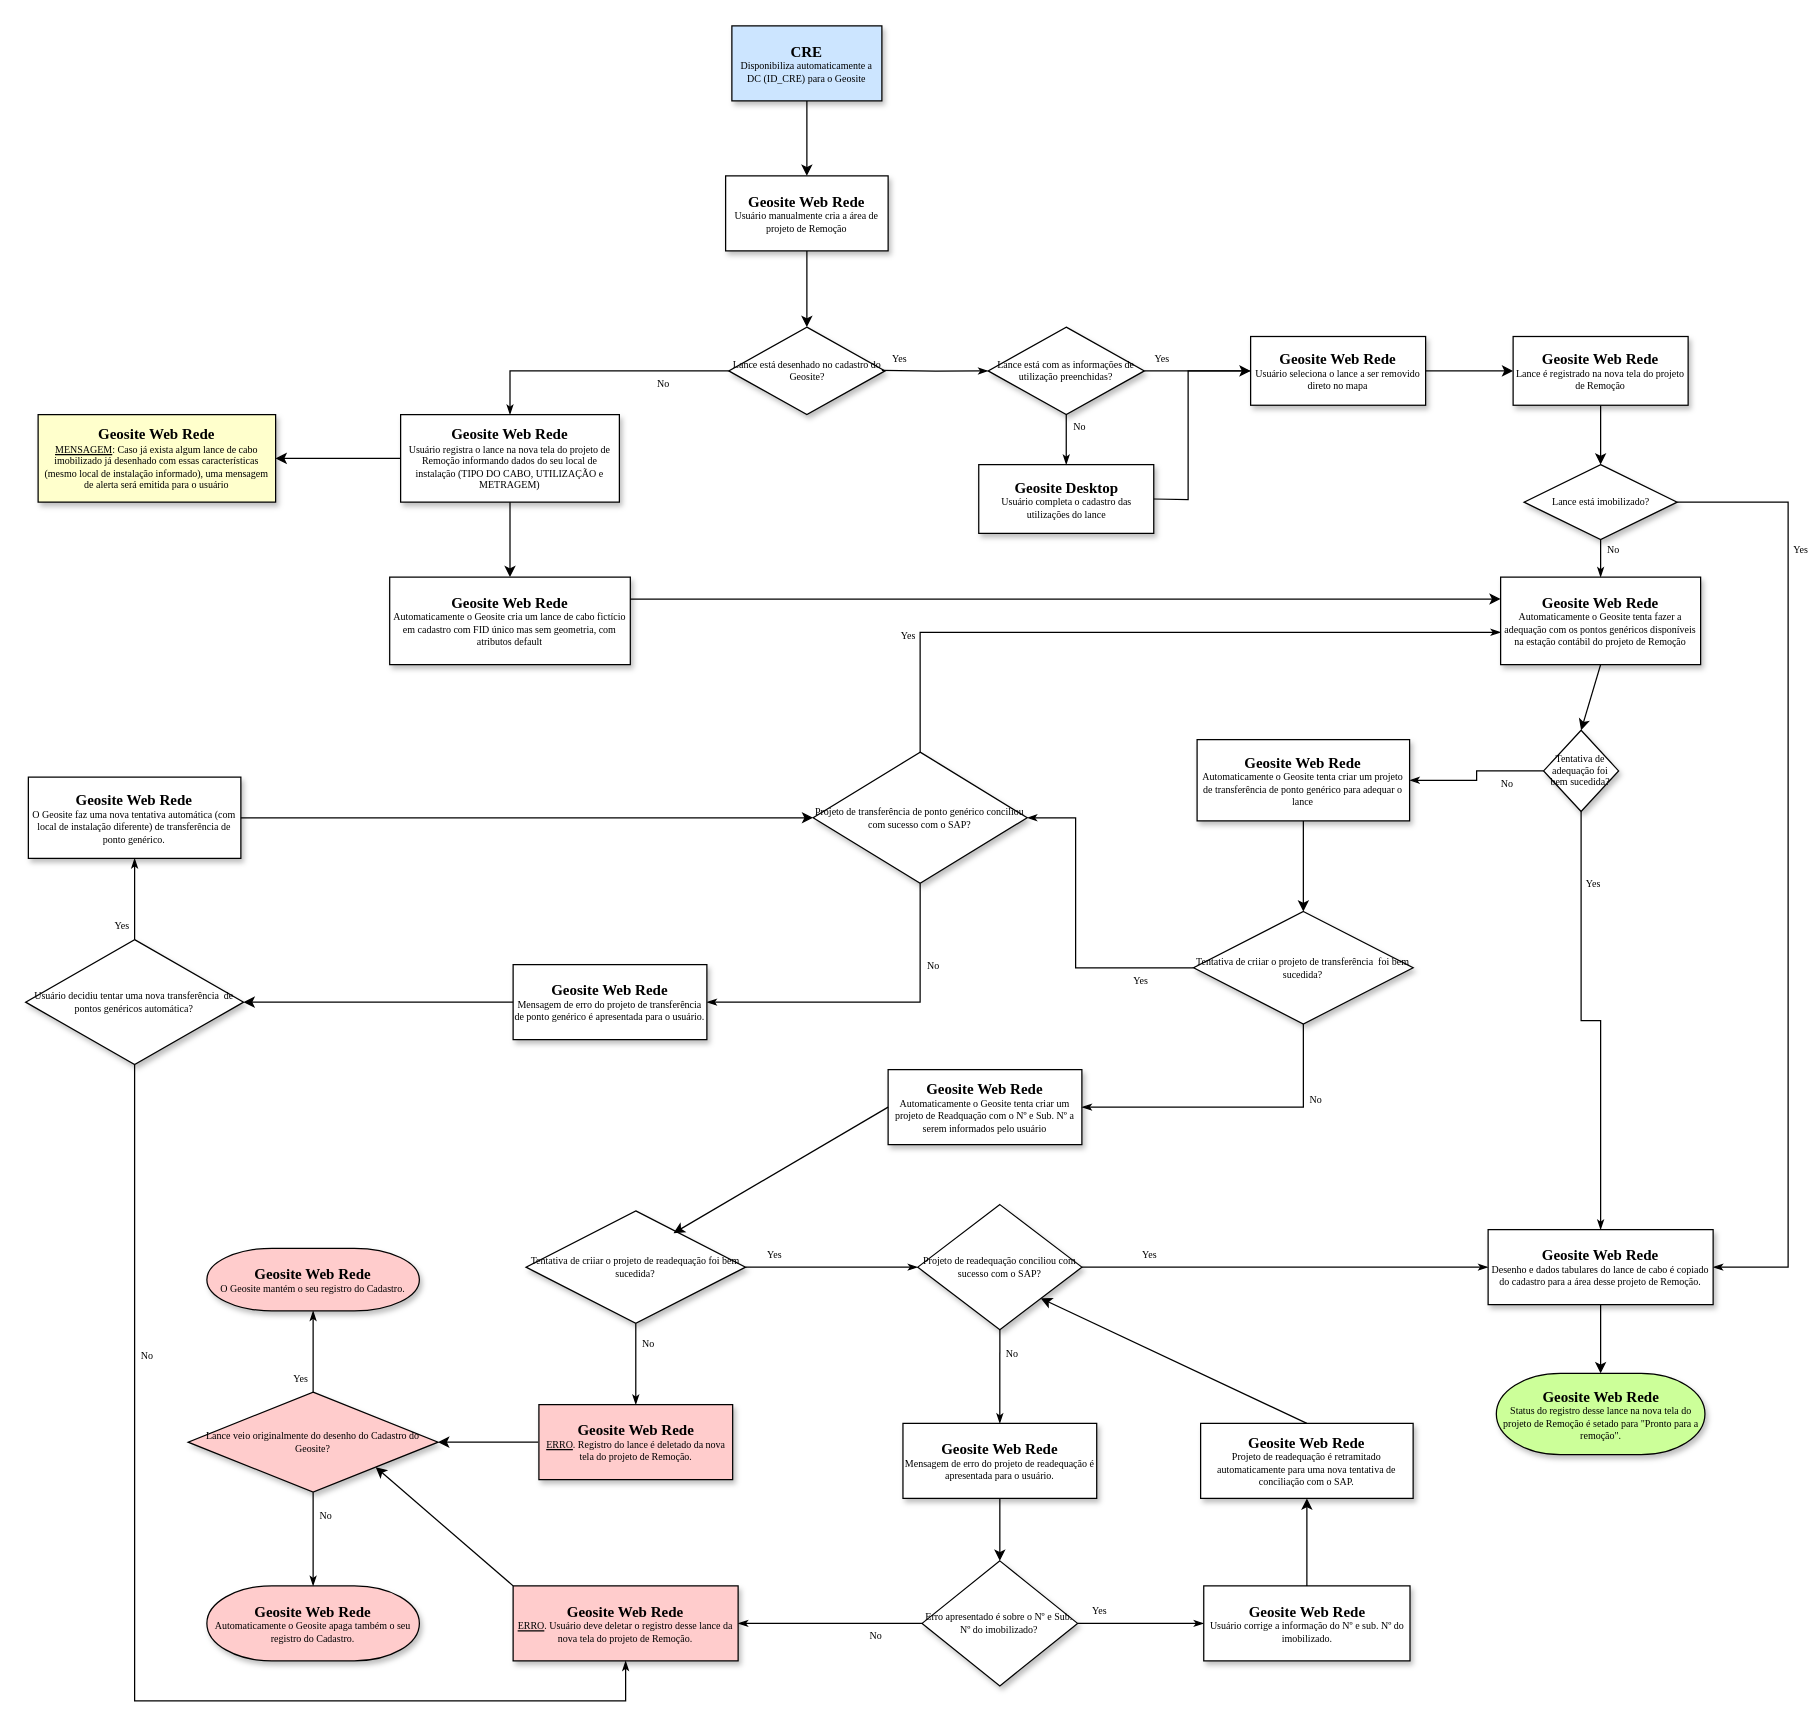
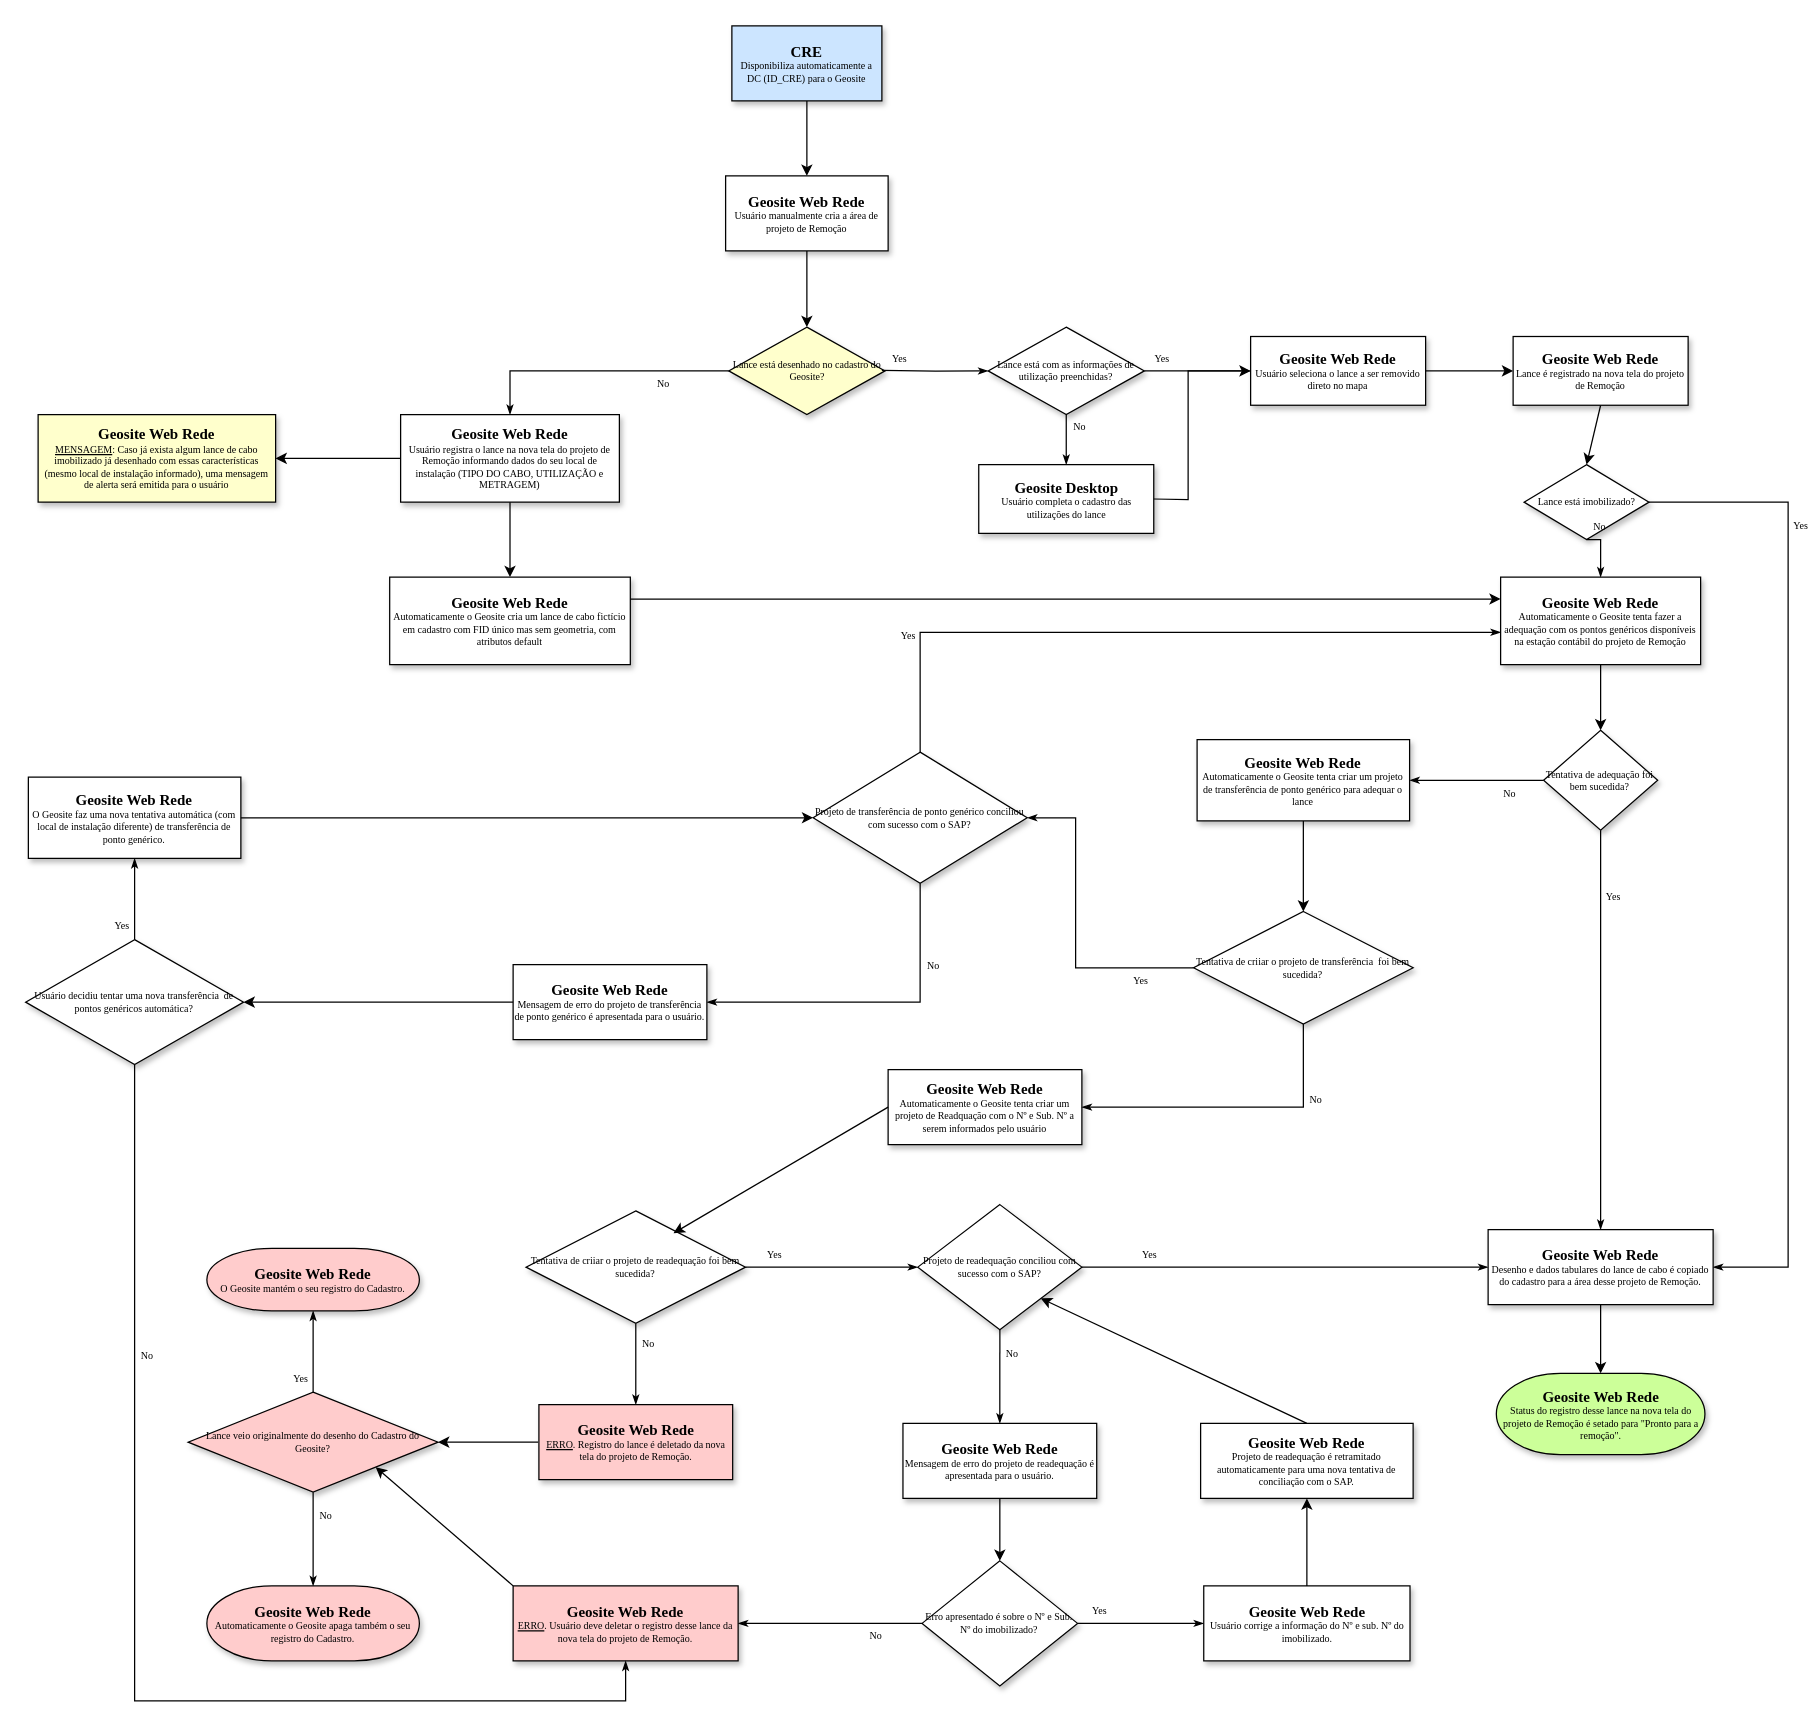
(807, 371) -> (807, 371)
(1601, 502) -> (1587, 502)
(1581, 771) -> (1601, 780)
